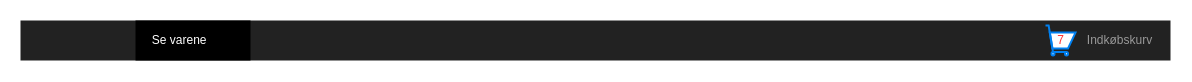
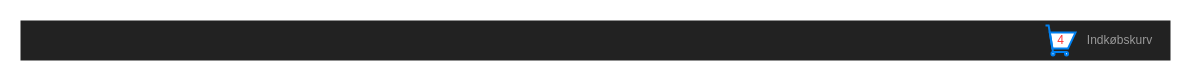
(193, 41) -> none
(1061, 41) -> (1061, 41)
